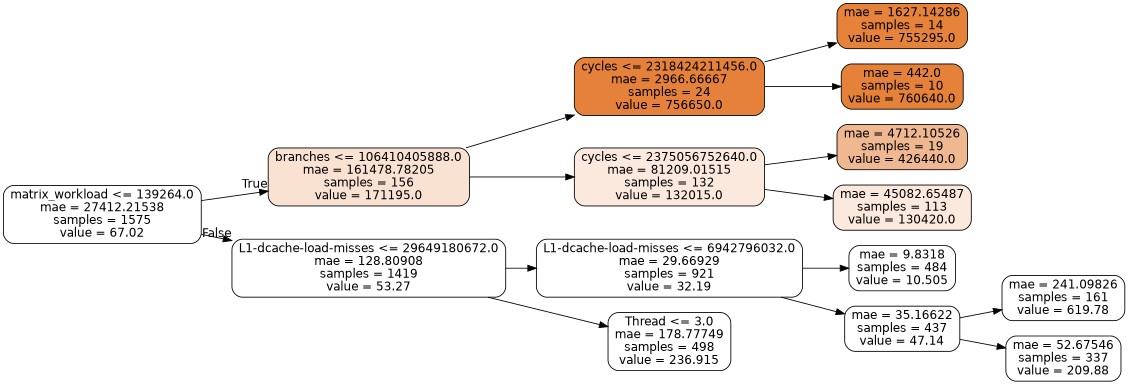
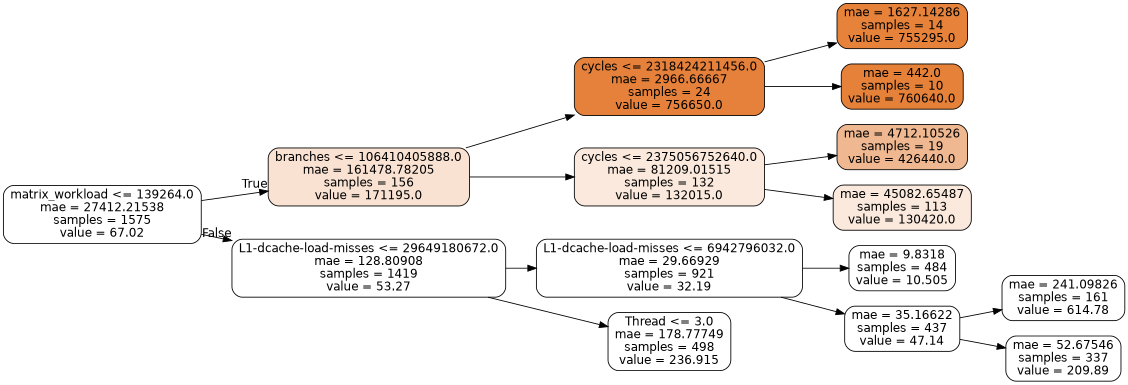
(1063, 298) -> (1063, 298)
(1063, 359) -> (1063, 359)
